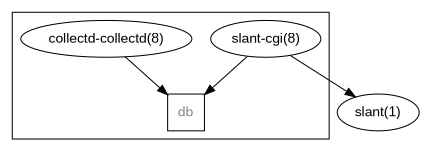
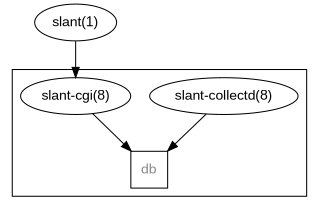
(106, 39) -> (224, 96)
(318, 73) -> (76, 54)
